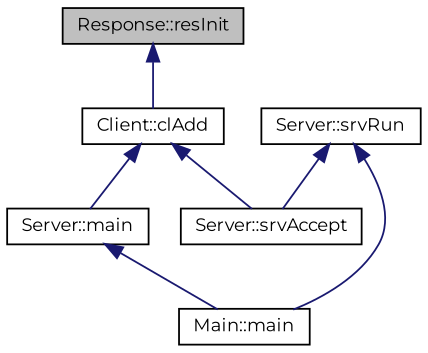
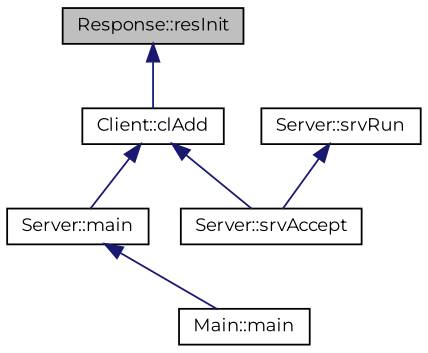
(374, 252) -> none
